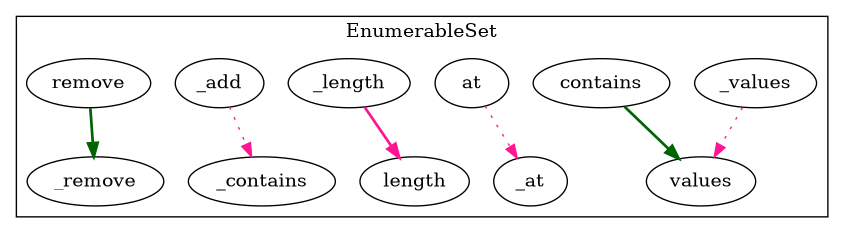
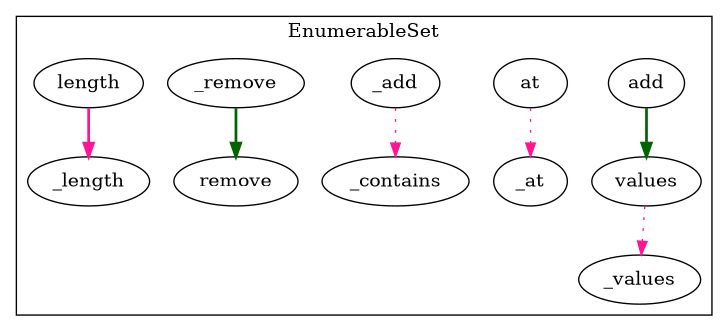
(601, 83) -> (646, 83)
(92, 126) -> (236, 126)
(732, 126) -> (644, 224)
(378, 127) -> (89, 126)
